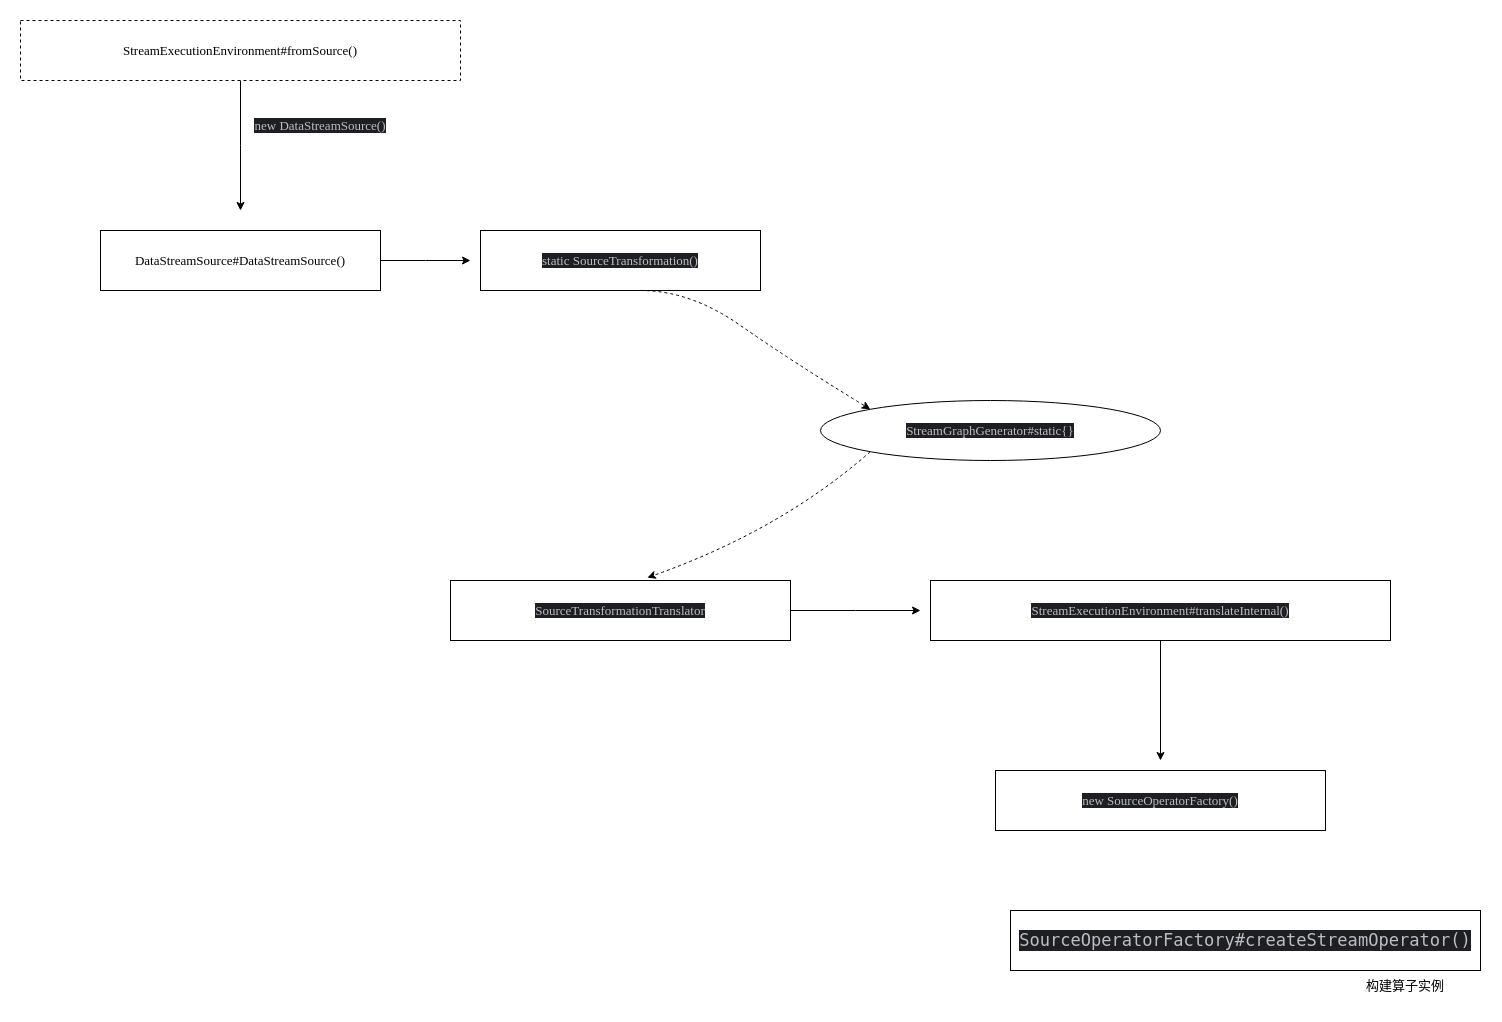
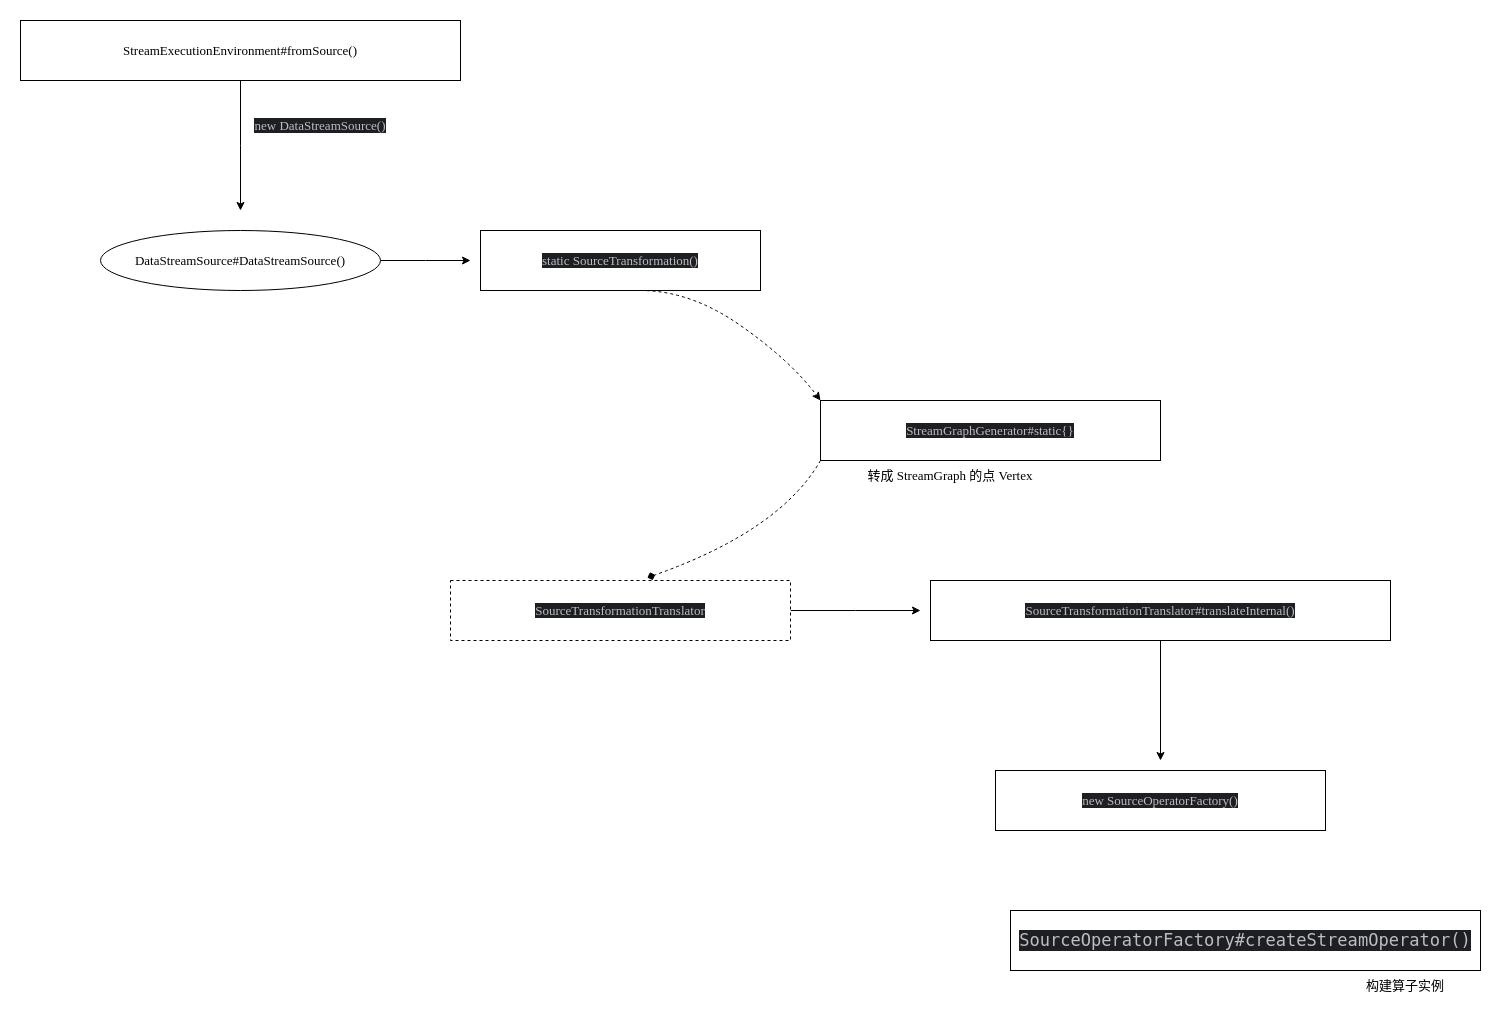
(241, 51) -> (241, 51)
(241, 261) -> (241, 261)
(991, 431) -> (991, 431)
none -> (951, 476)
(768, 524) -> (748, 531)
(621, 611) -> (621, 611)
(1161, 611) -> (1161, 611)
